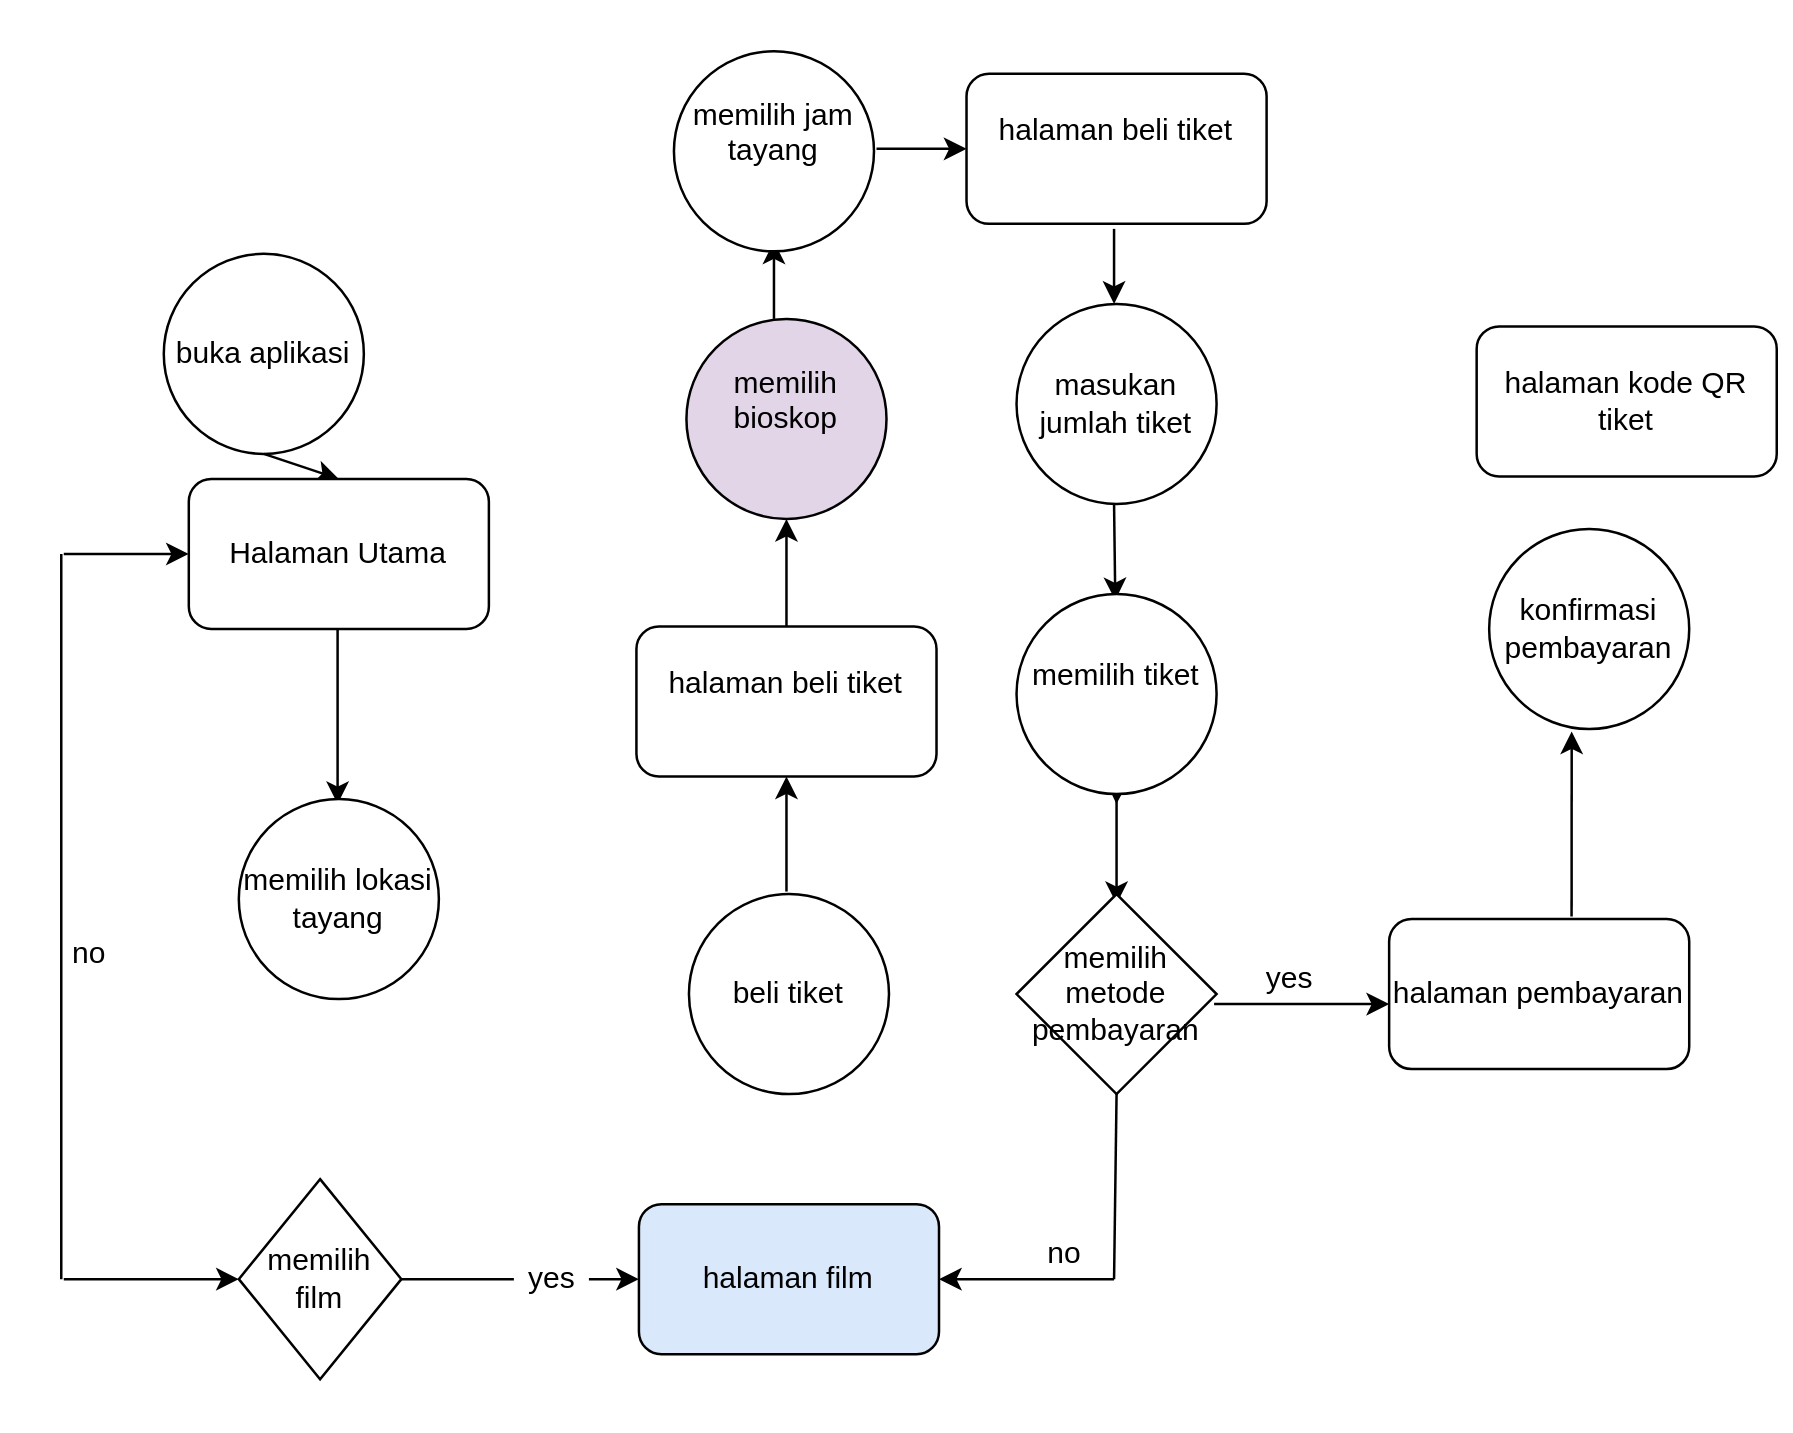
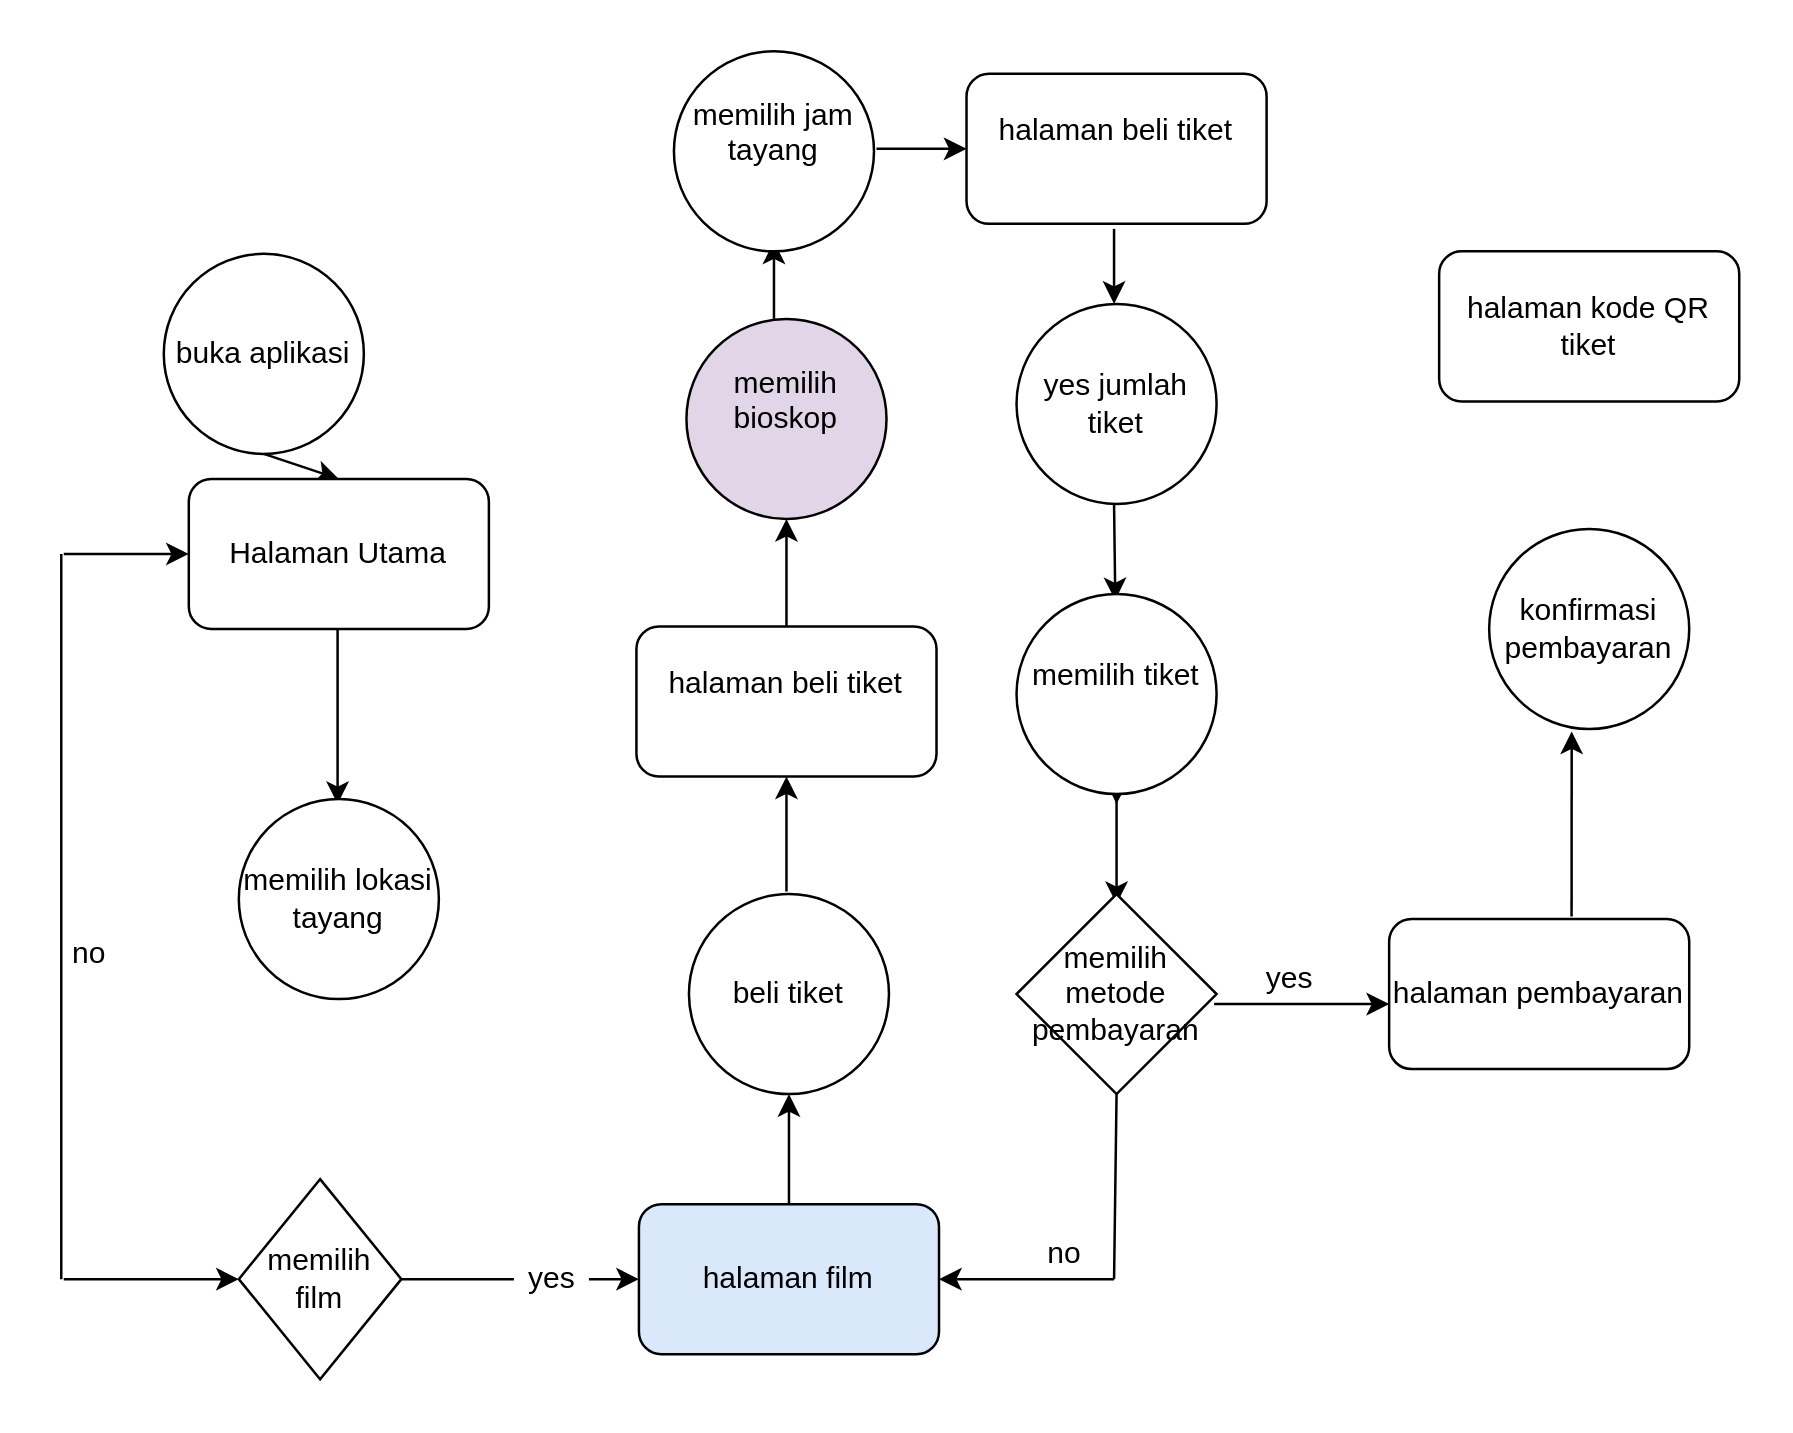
(1626, 401) -> (1589, 326)
(1116, 404) -> (1116, 404)
none -> (789, 1157)
